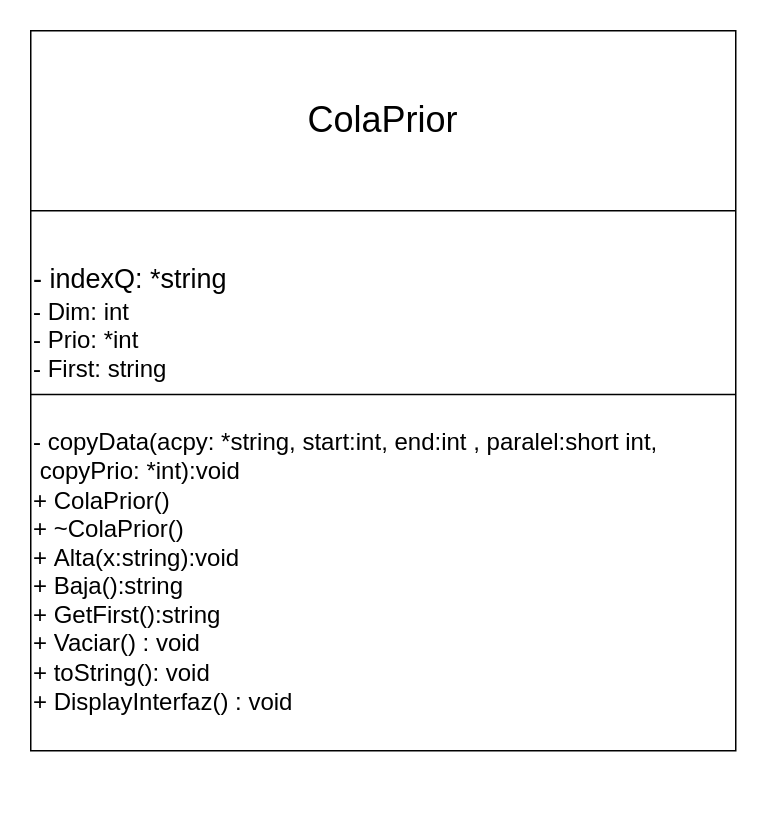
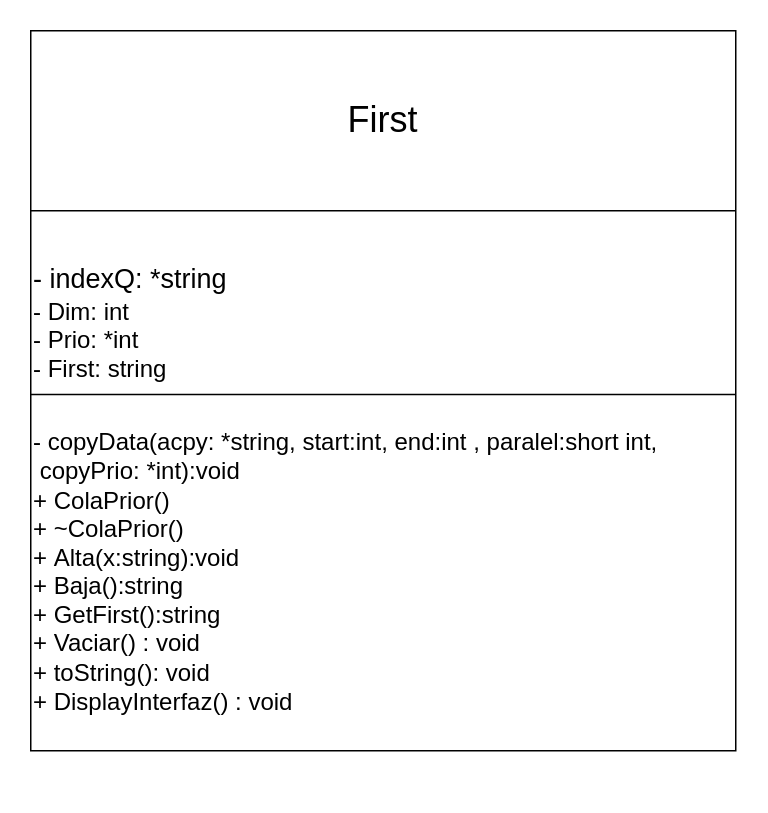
(383, 121) -> (383, 121)
